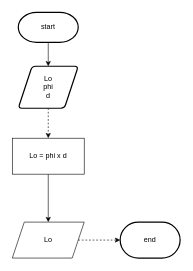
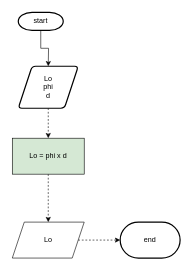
(48, 27) -> (41, 21)
(48, 156) -> (48, 156)
(48, 196) -> (48, 196)
